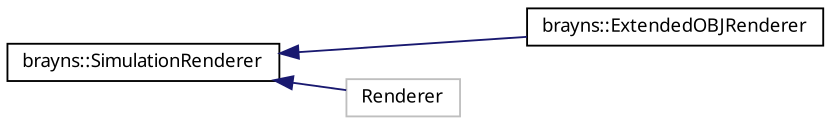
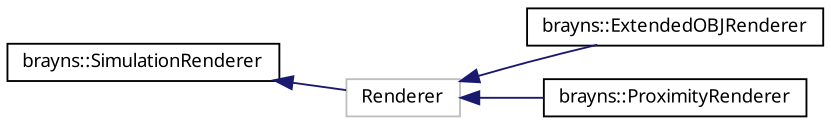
(413, 44) -> (538, 60)
none -> (675, 98)
